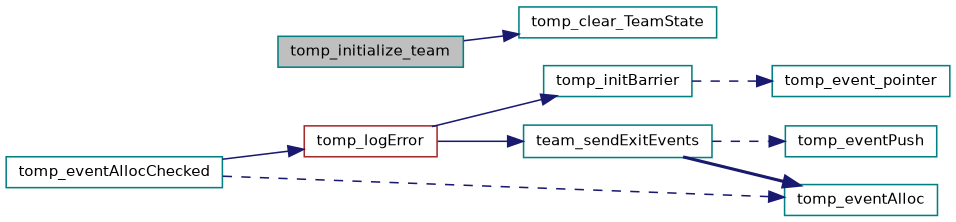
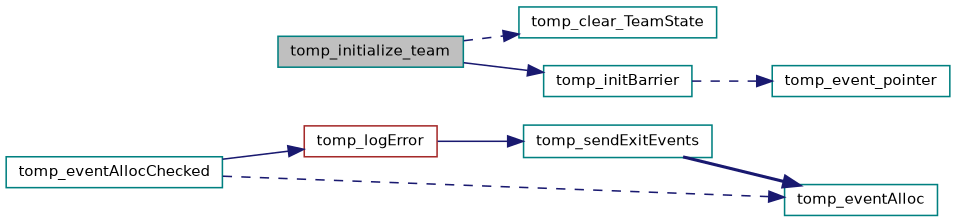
(484, 38) -> (484, 38)
(487, 113) -> (496, 67)
(618, 141) -> (618, 141)
(861, 141) -> none
